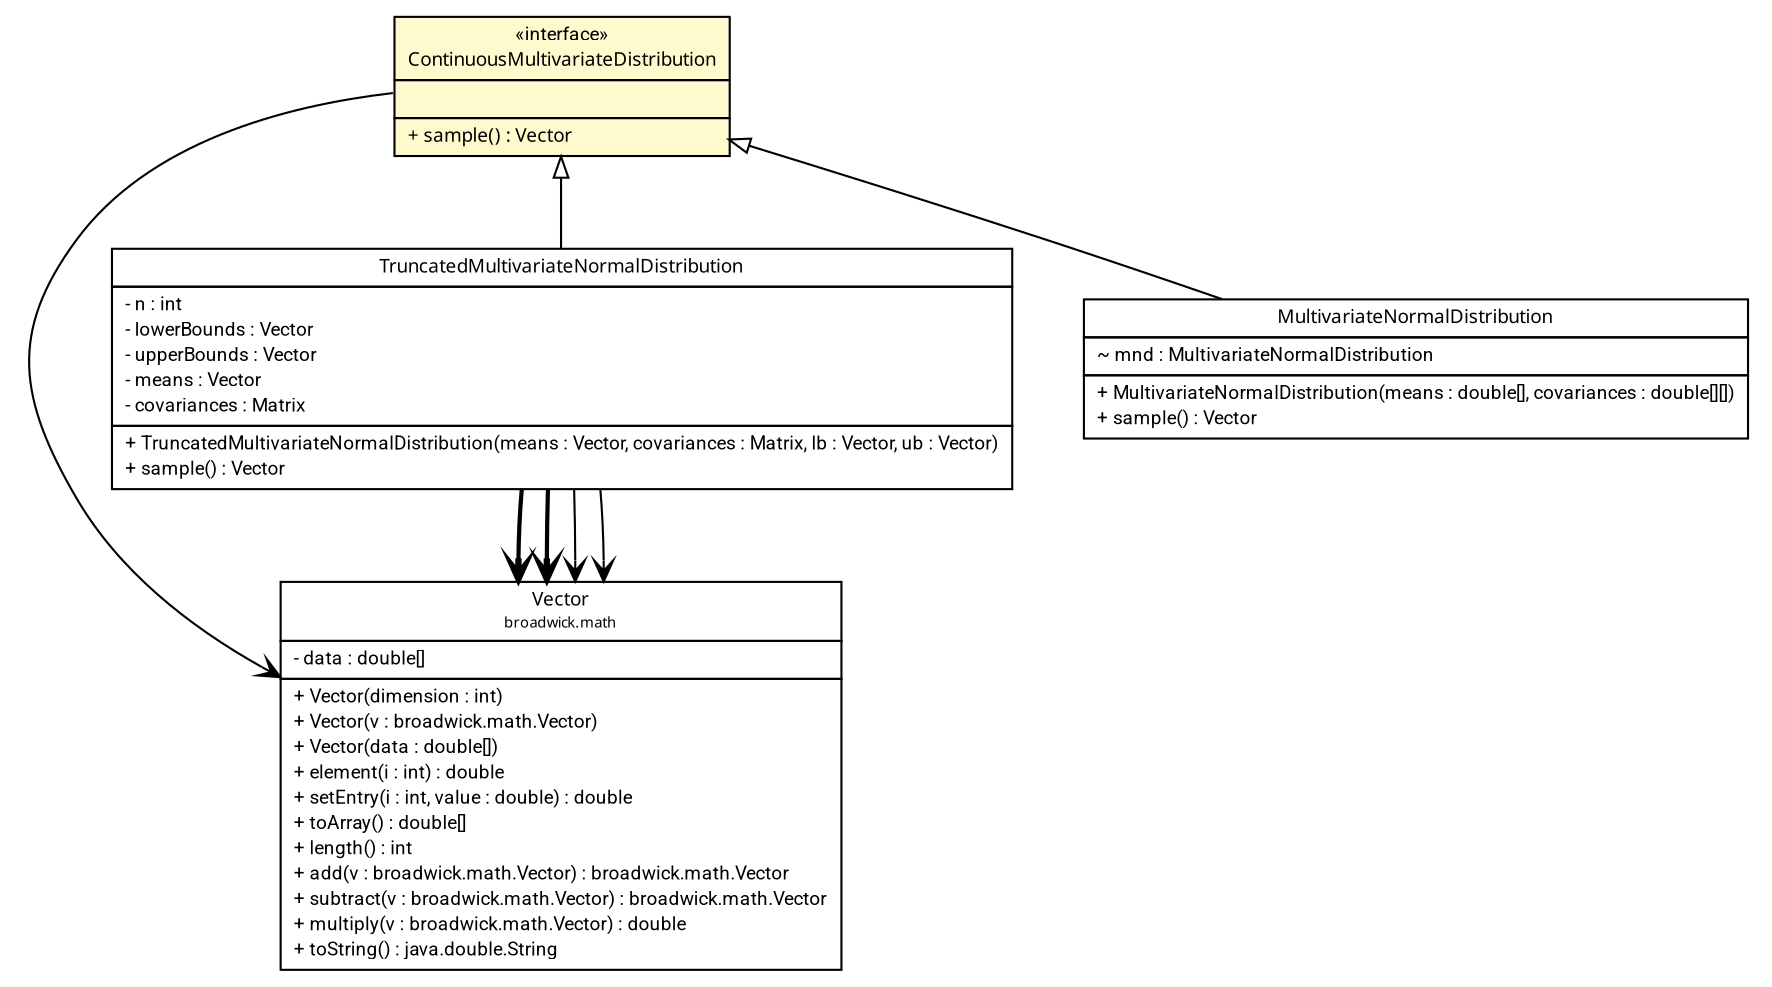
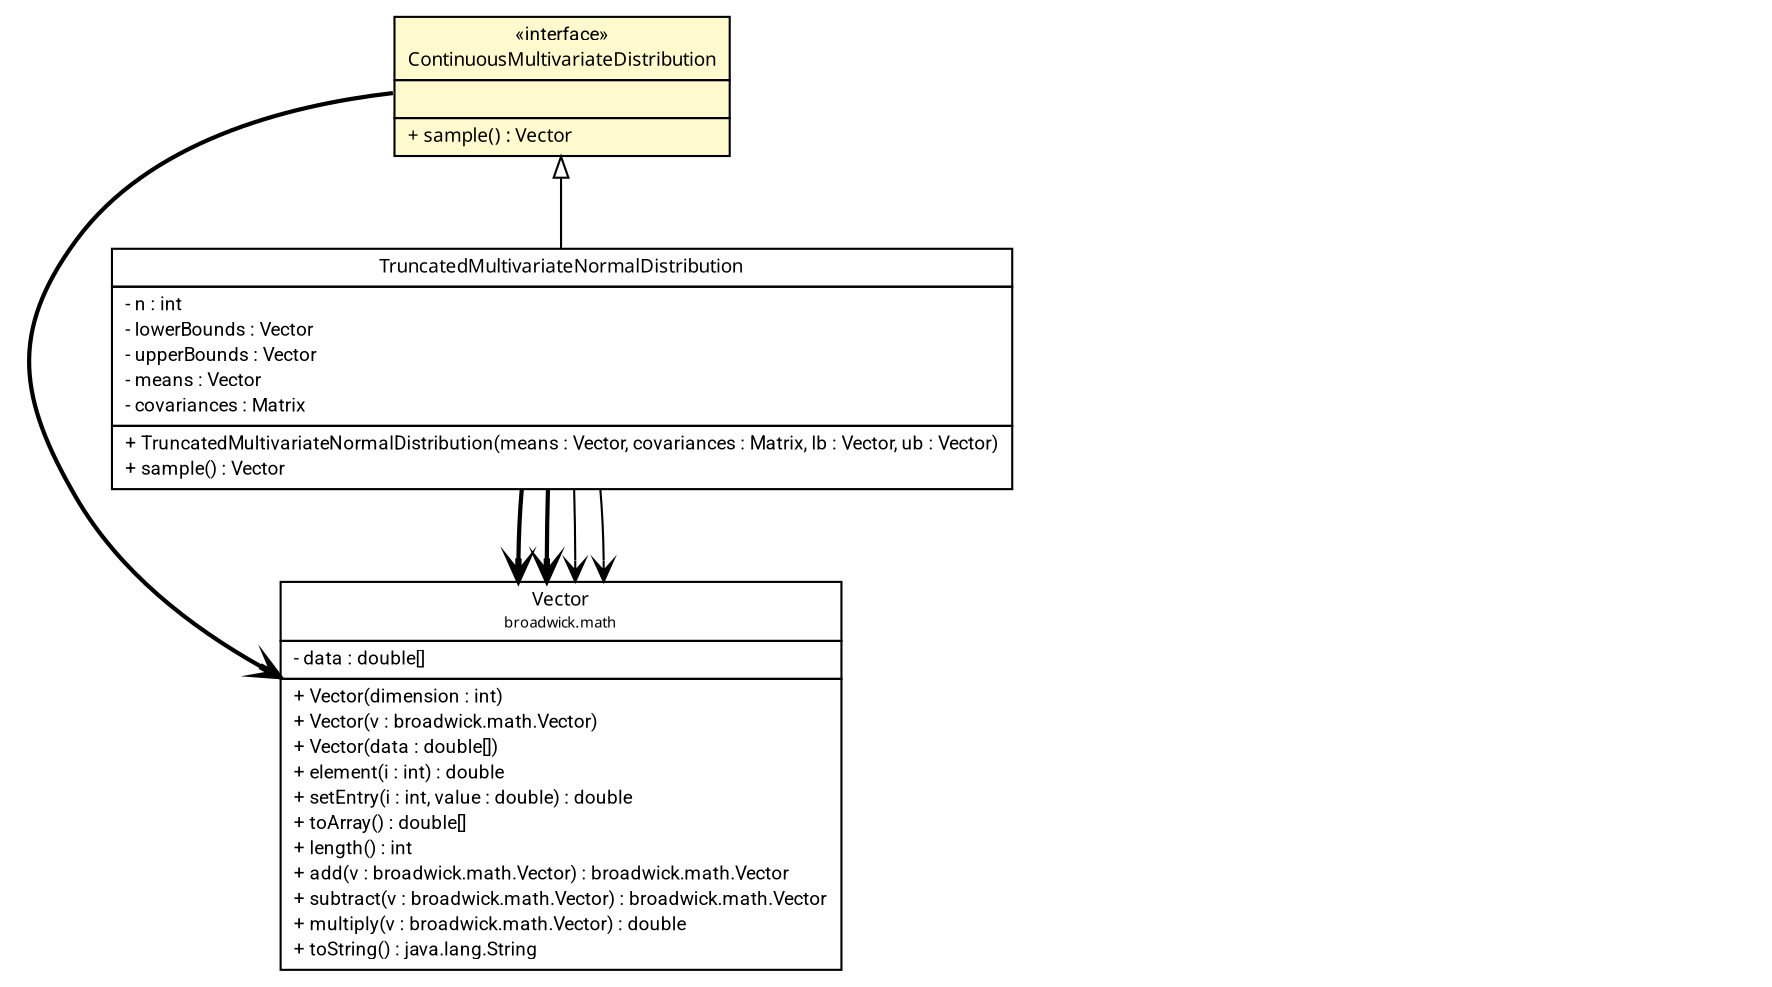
(36, 317) -> (36, 317)
(1415, 369) -> none
(426, 950) -> (417, 950)
